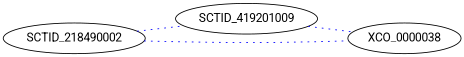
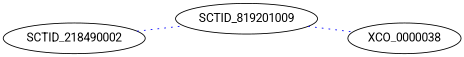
(247, 19) -> (247, 19)
(246, 43) -> none
